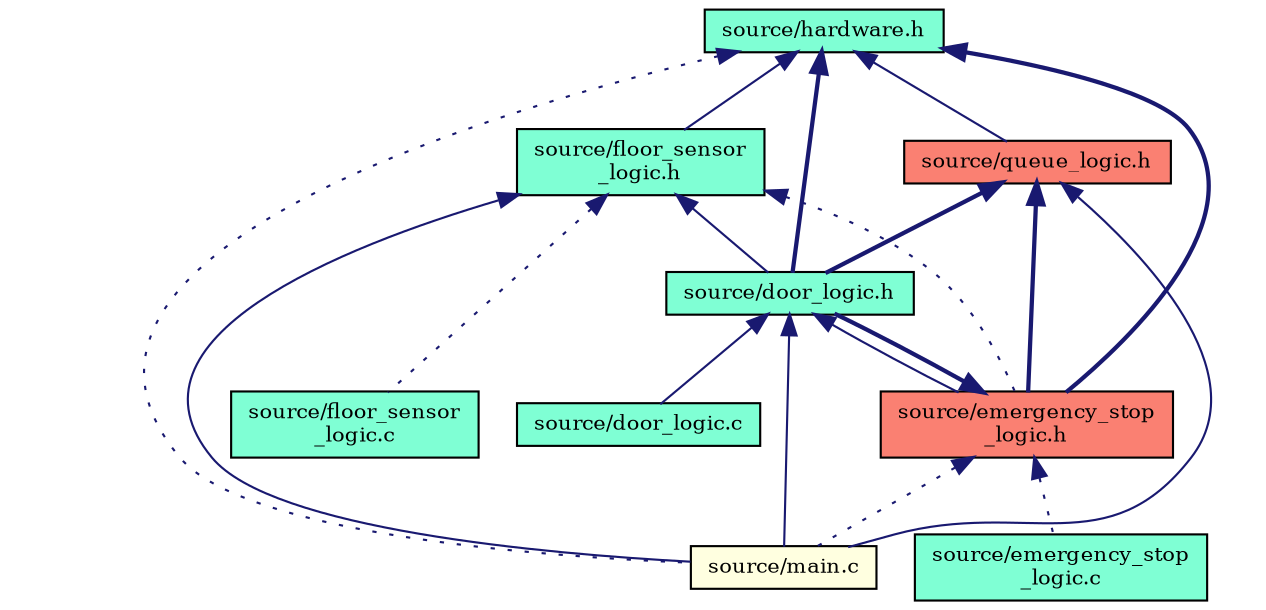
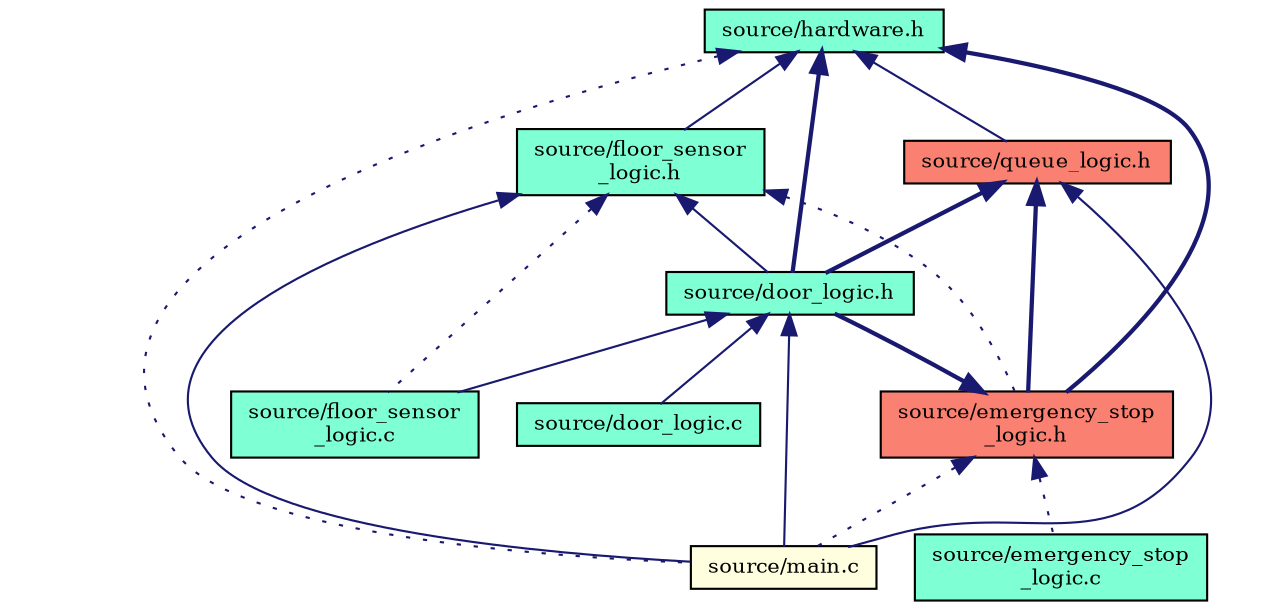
(895, 359) -> (582, 356)
